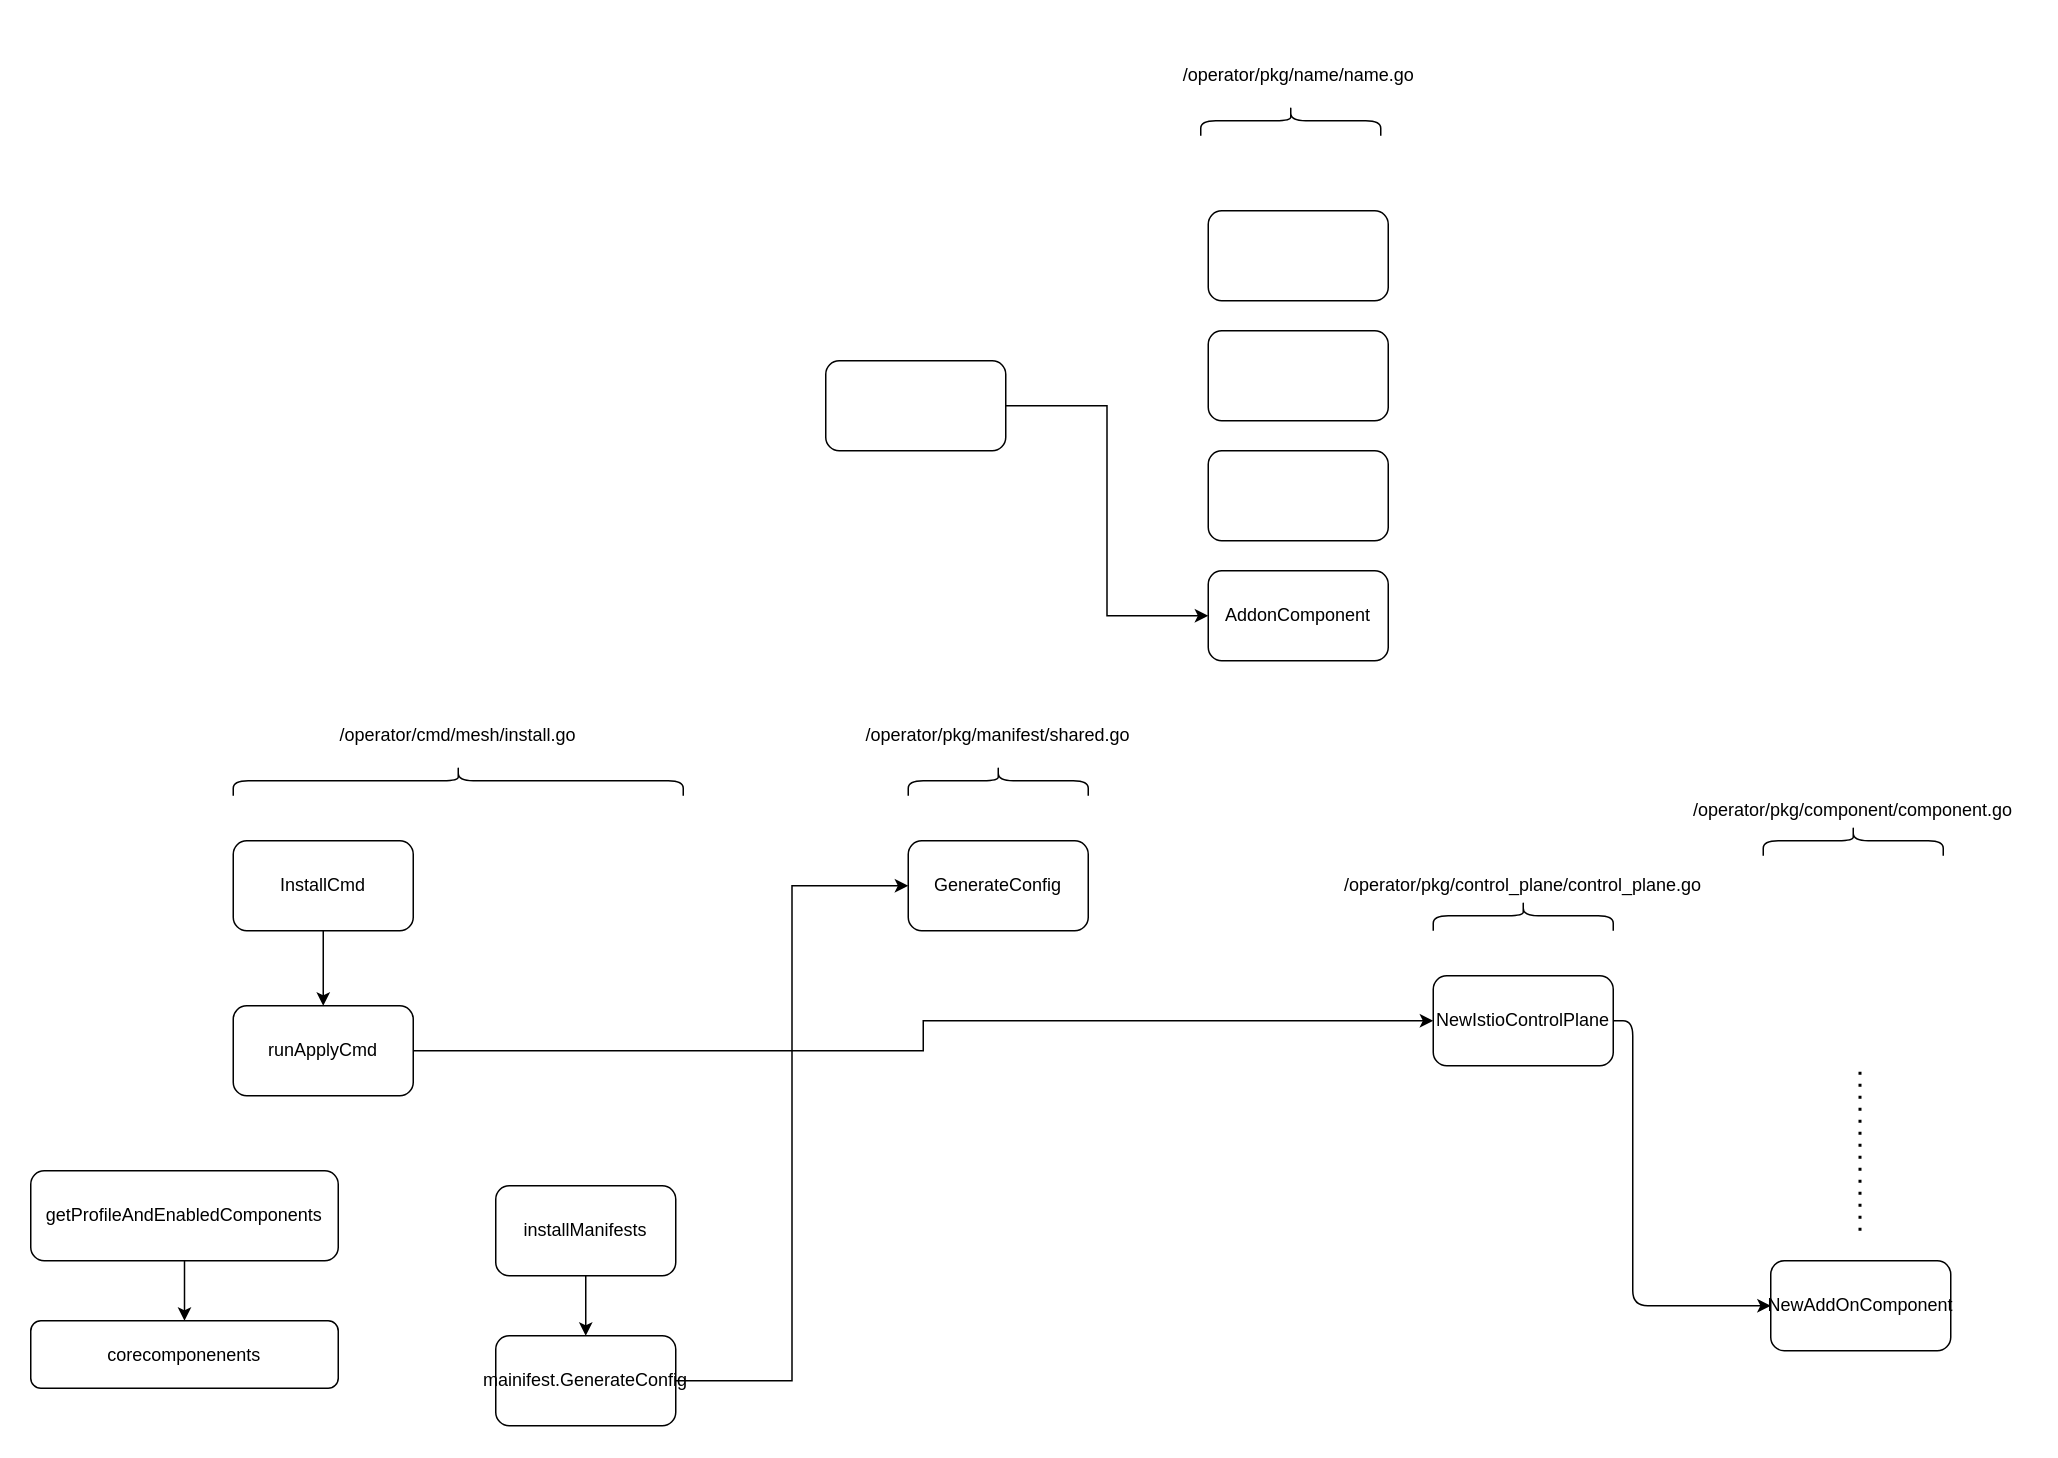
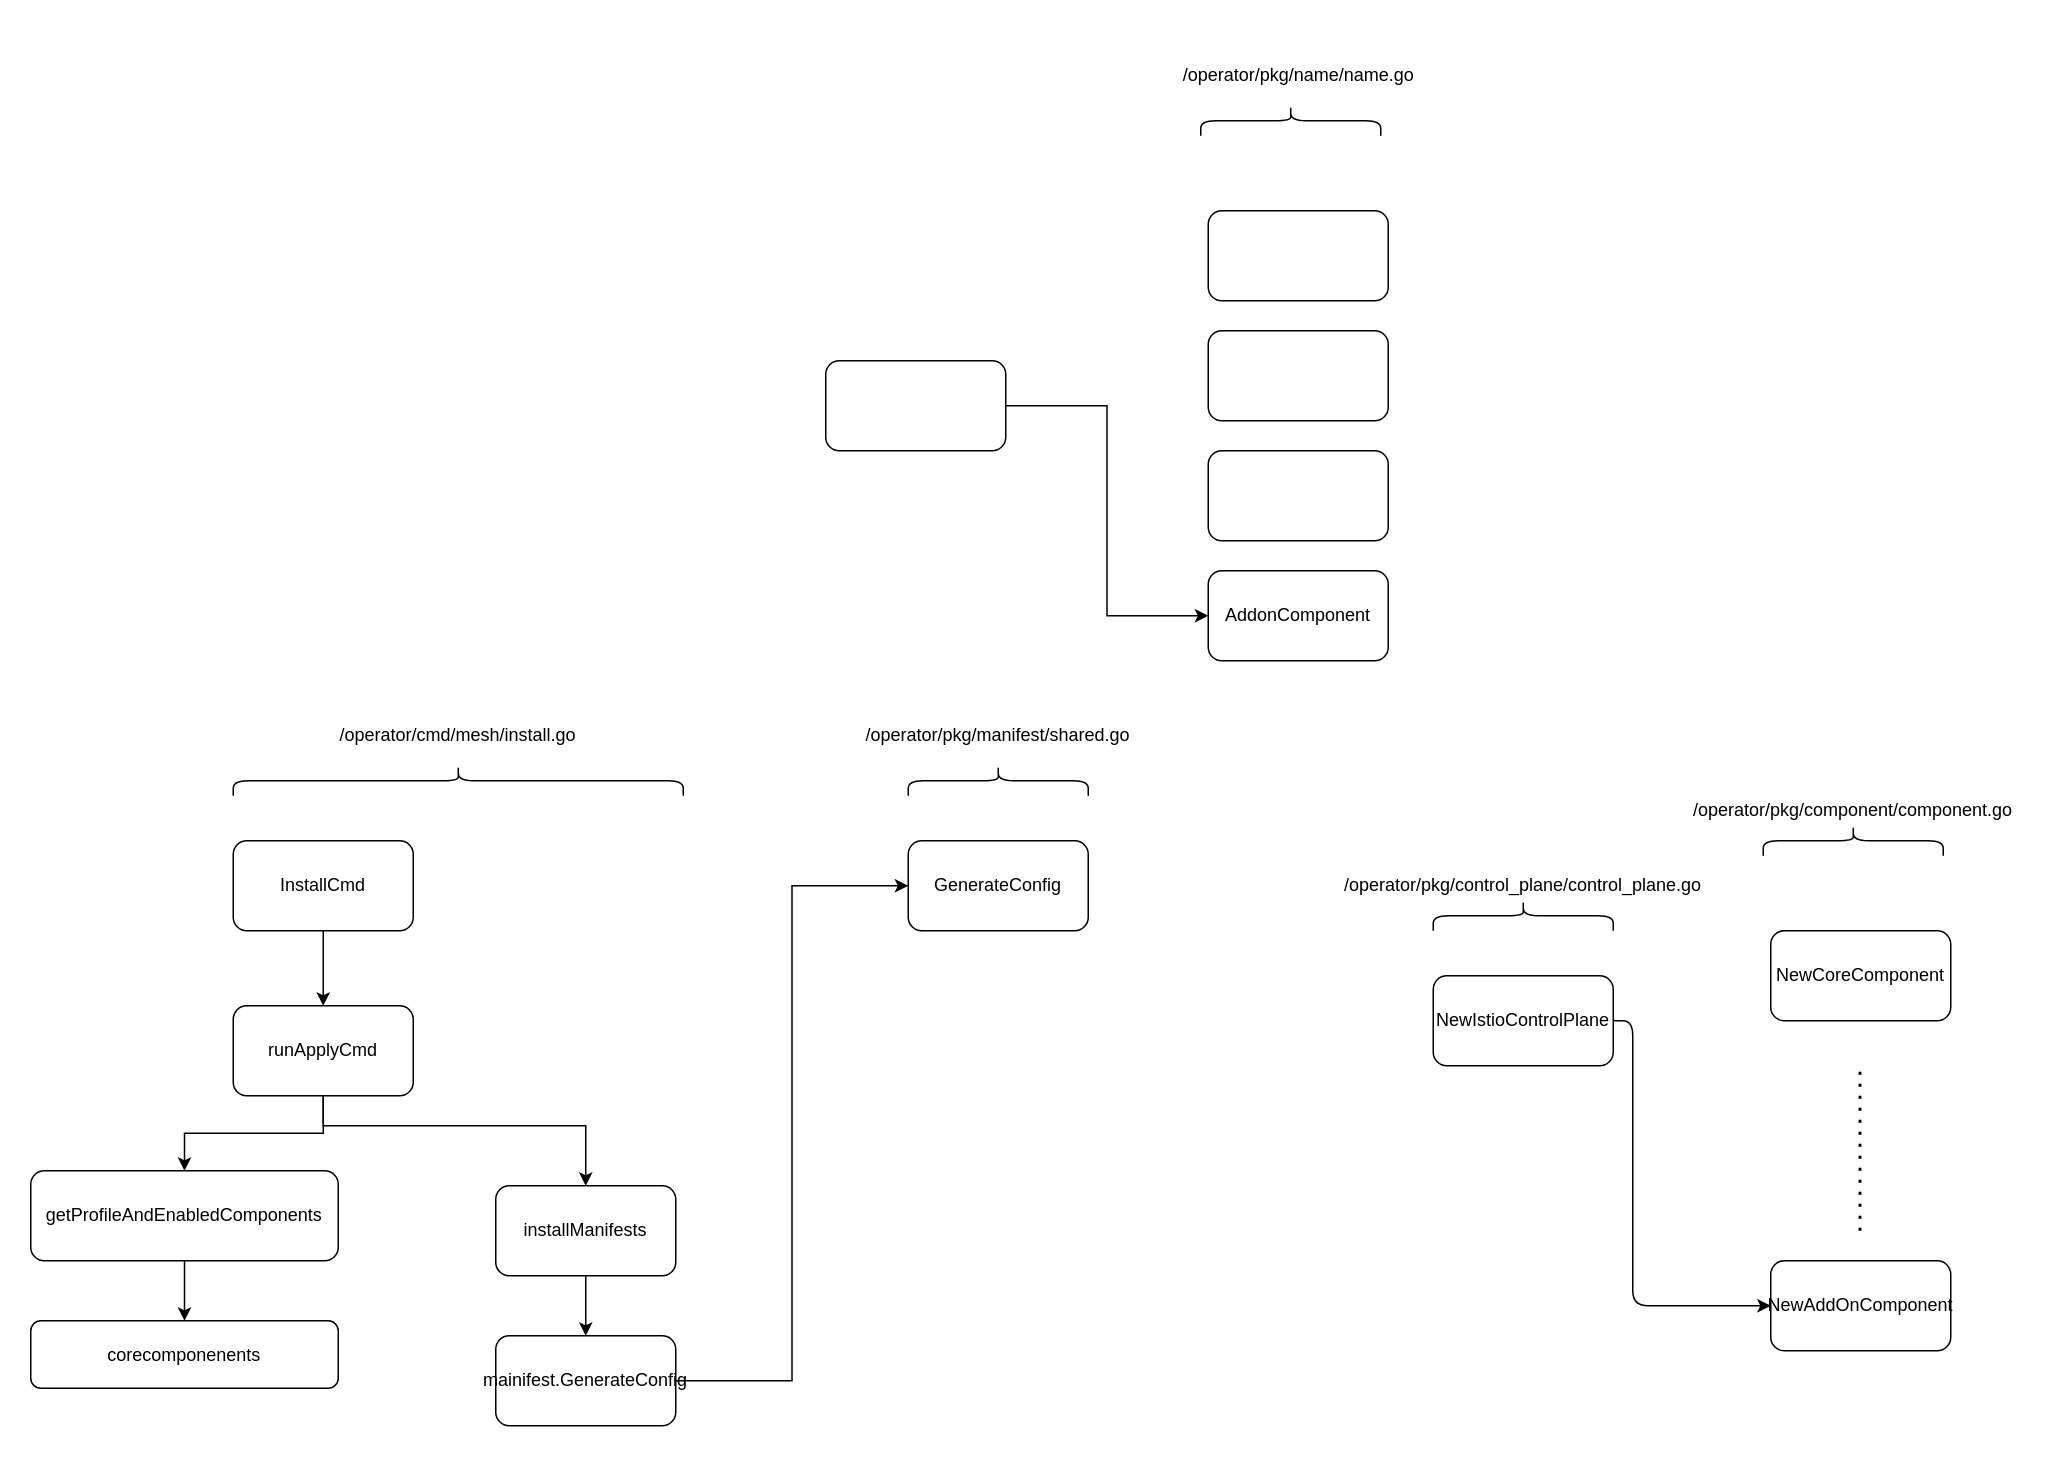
none -> (1861, 976)
(923, 1041) -> (243, 1133)
none -> (481, 1126)
